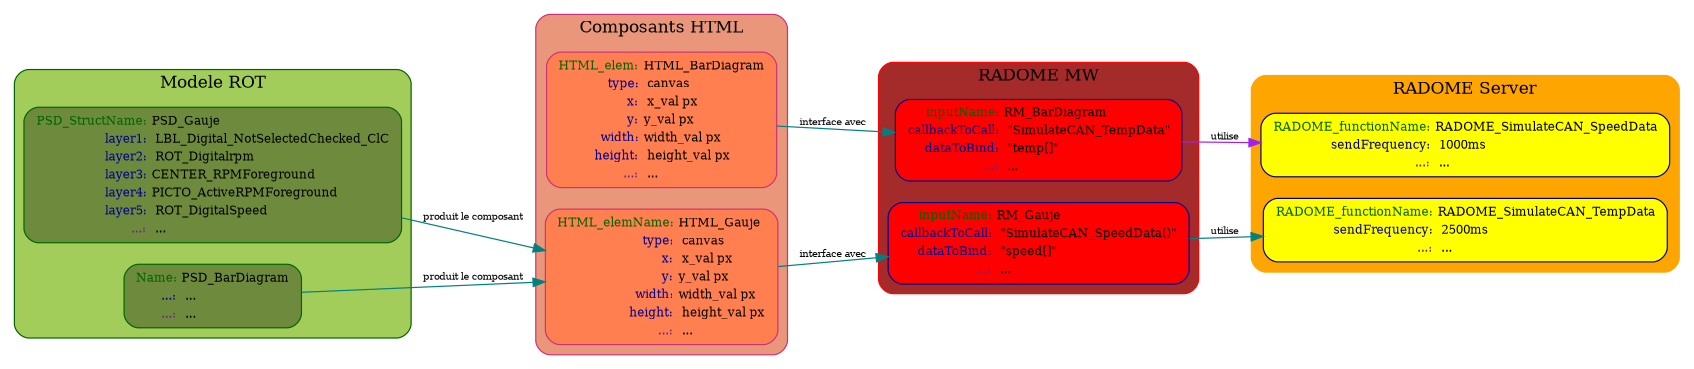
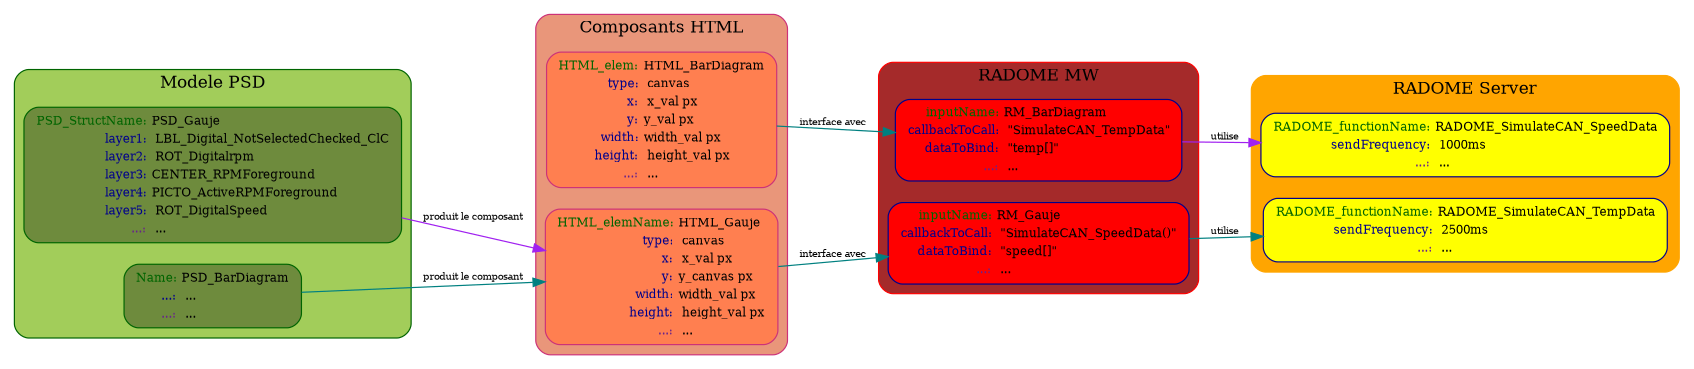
(213, 83) -> (213, 83)
(468, 233) -> (468, 233)
(704, 277) -> (716, 277)
